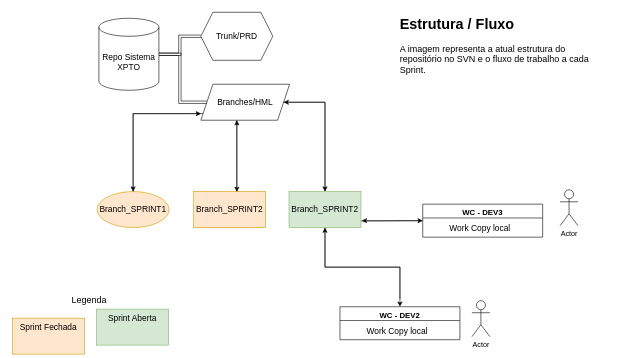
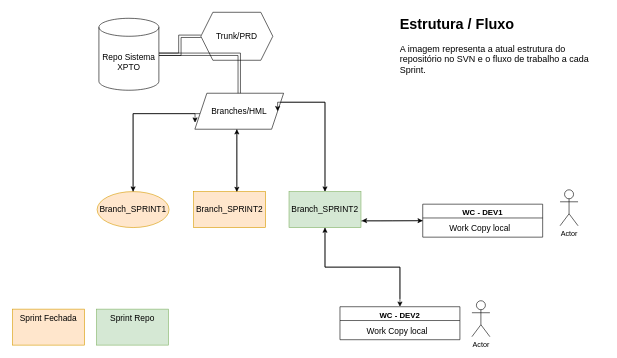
(245, 102) -> (239, 111)
(483, 213) -> (483, 213)
(89, 300) -> none
(132, 318) -> (132, 318)
(48, 336) -> (48, 327)
